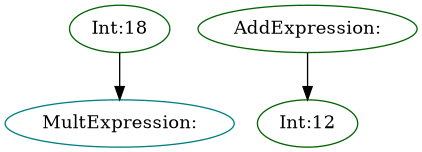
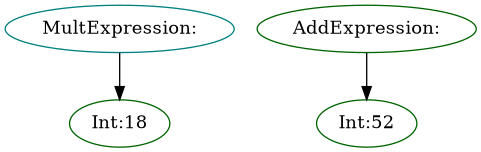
(120, 70) -> (120, 70)
(308, 124) -> (367, 124)
